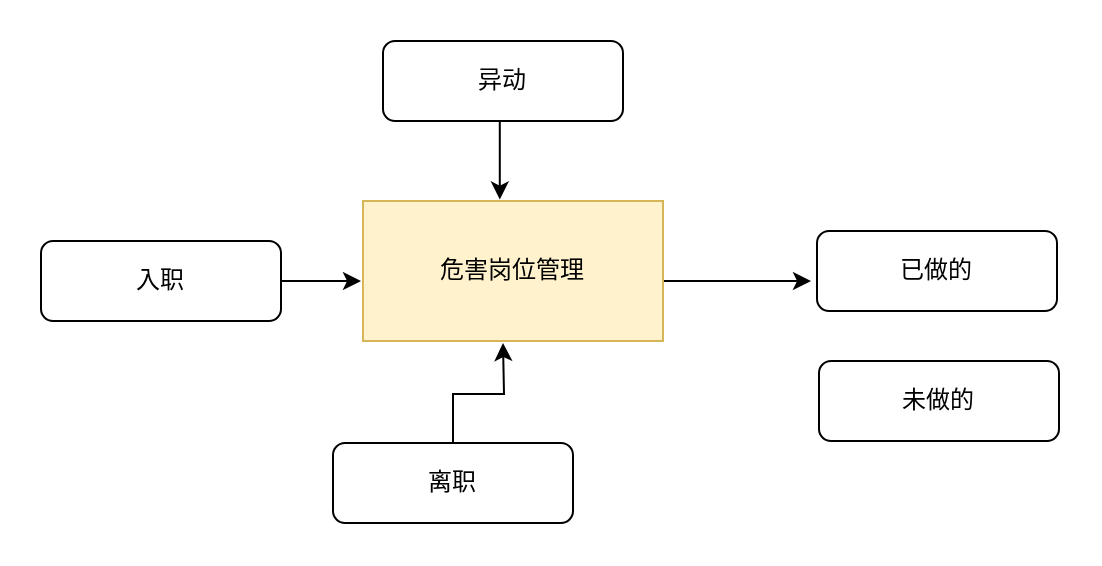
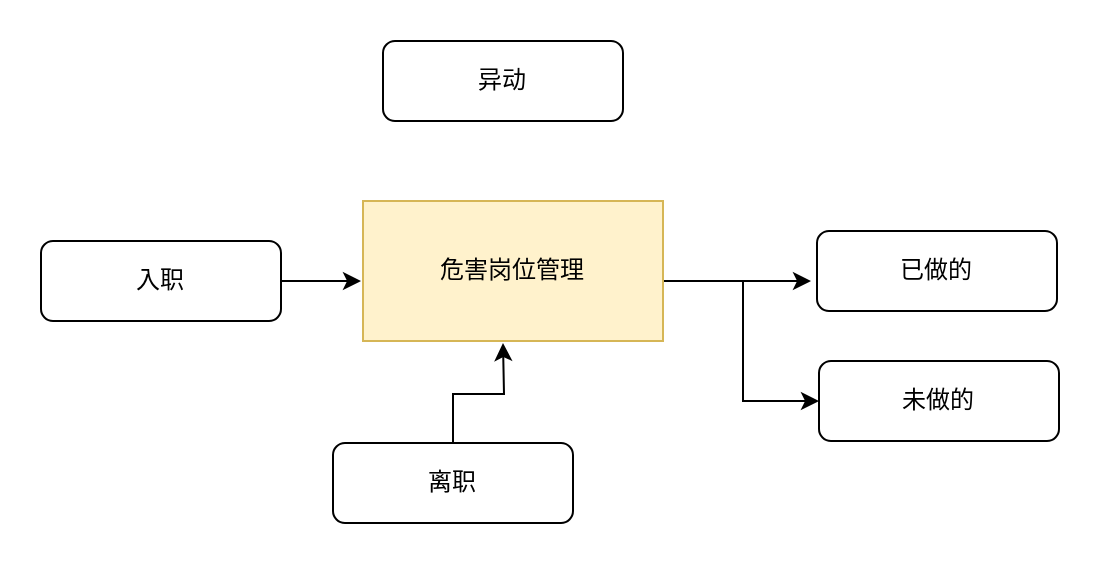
(500, 152) -> none
none -> (743, 379)
